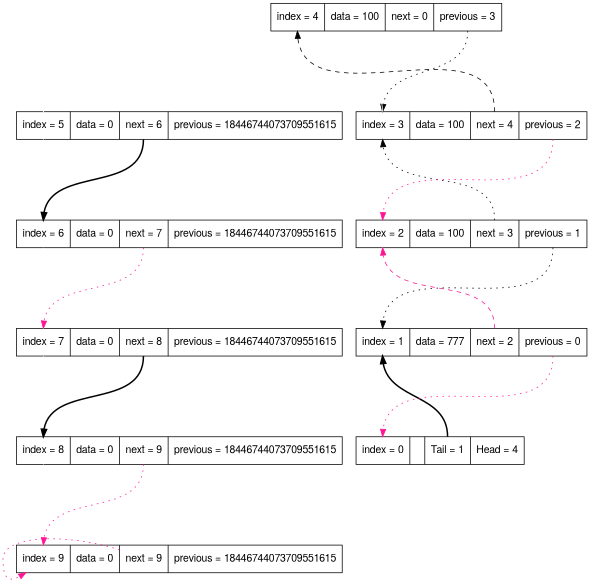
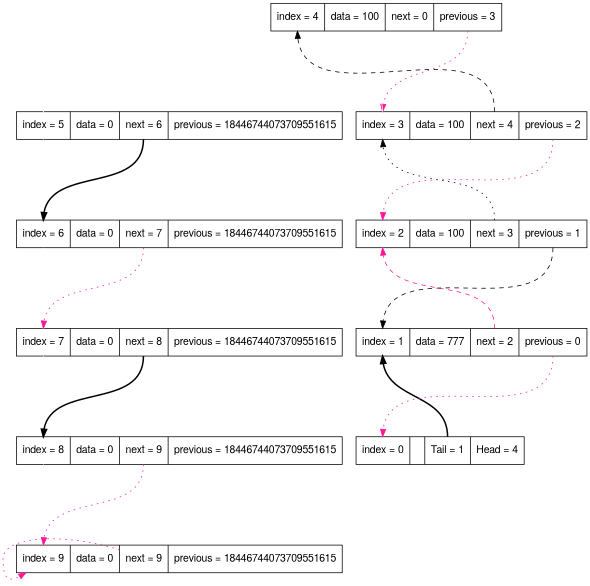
(443, 65) -> (443, 65)
(472, 288) -> (472, 288)
